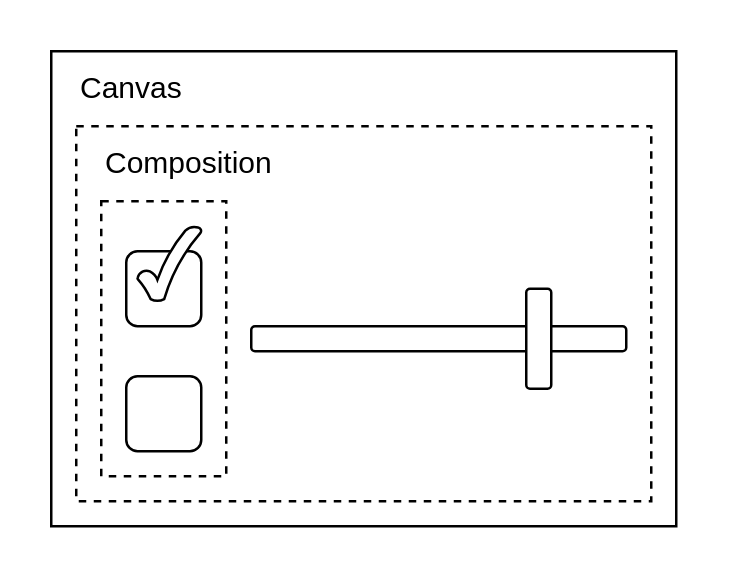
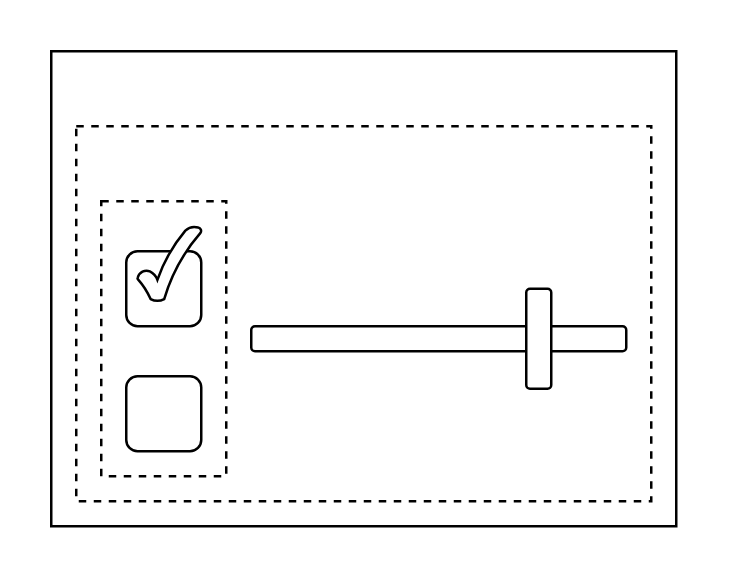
(364, 89) -> none
(364, 164) -> none
